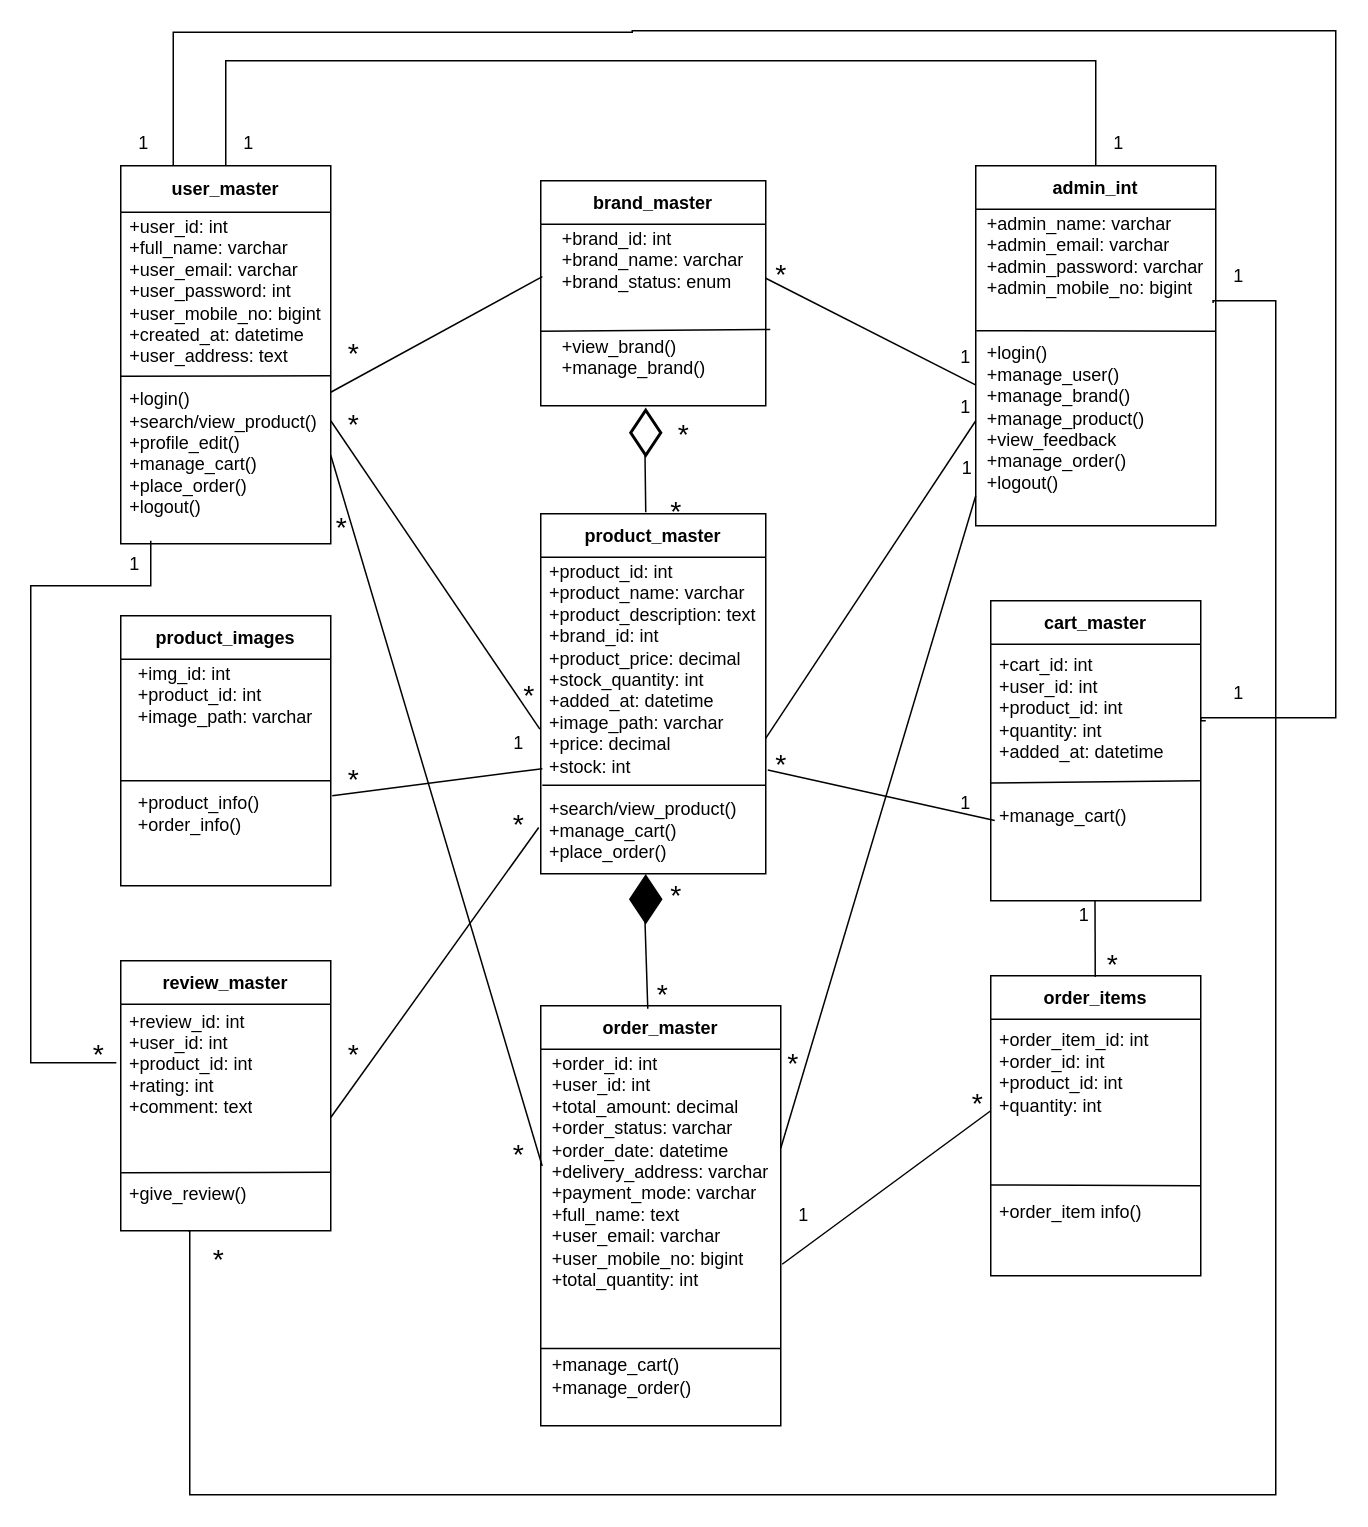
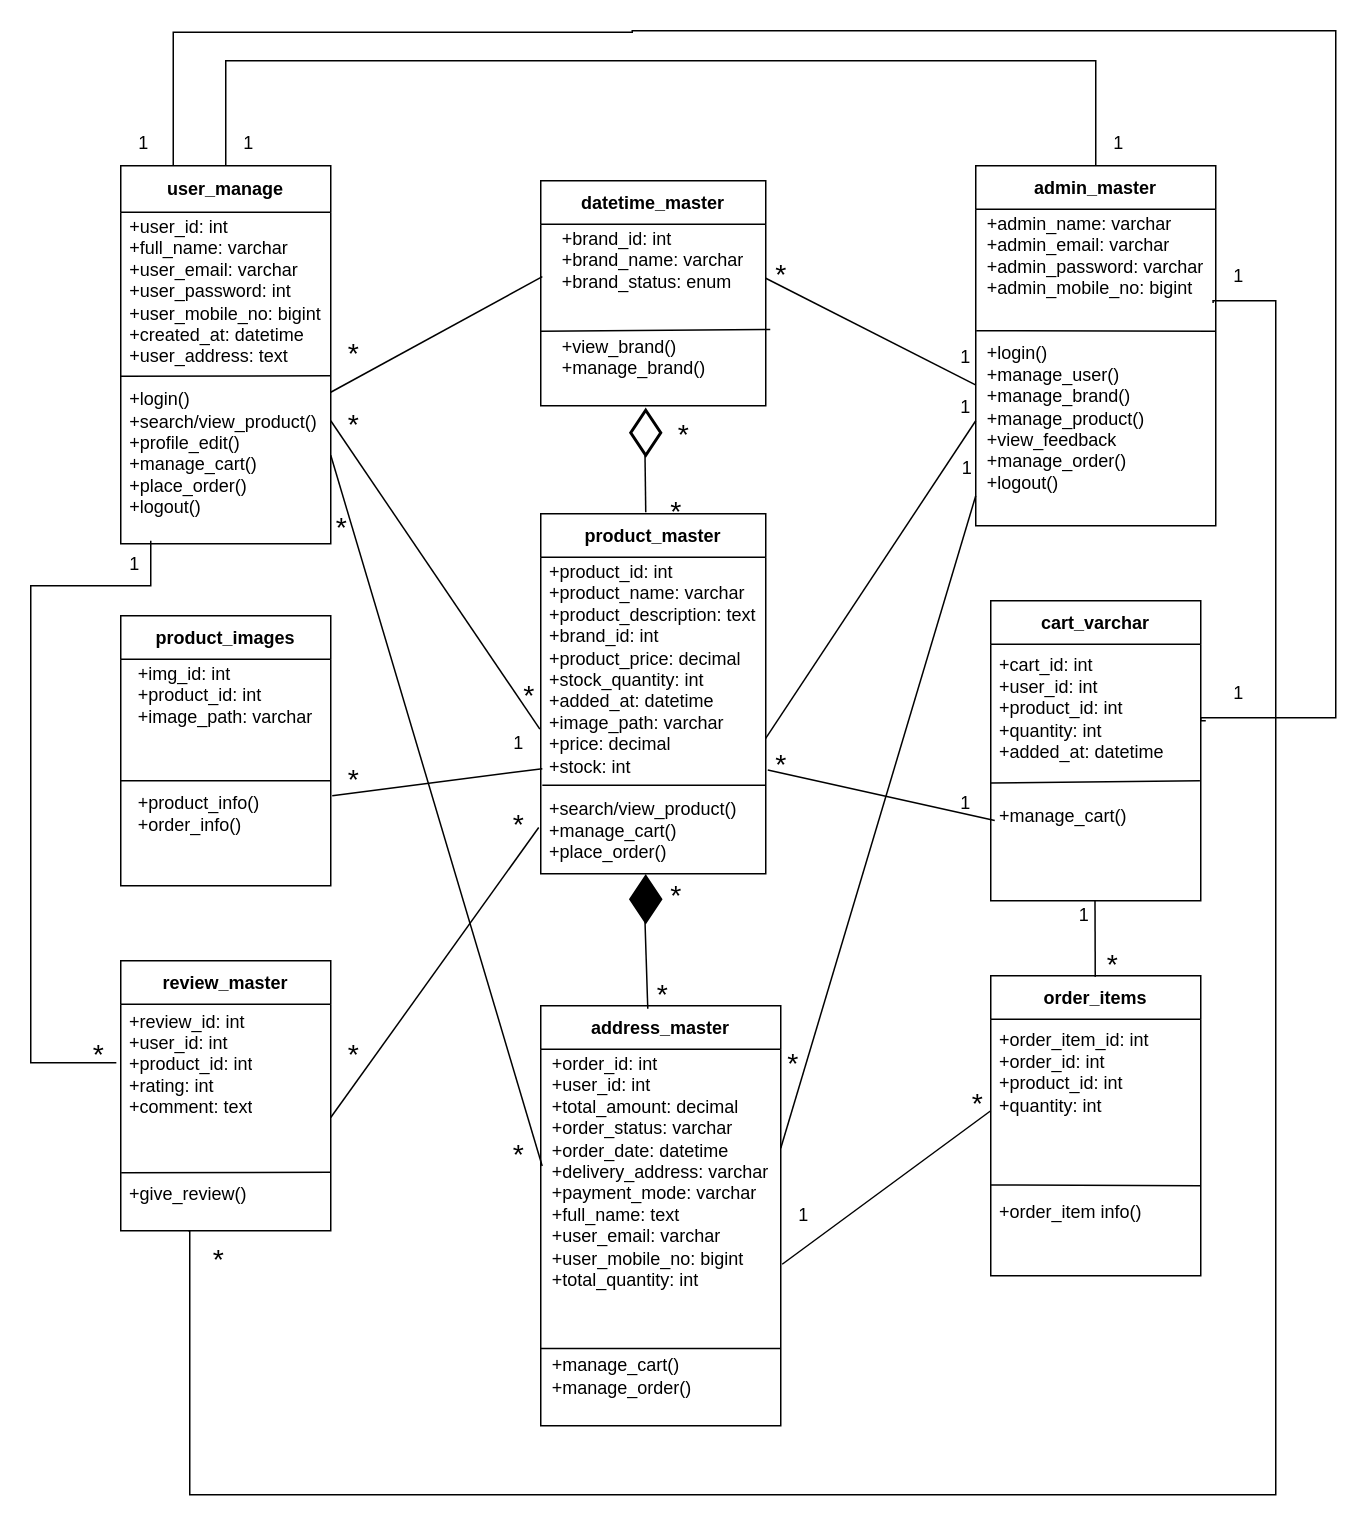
(1096, 188) -> (1096, 188)
(226, 190) -> (226, 190)
(653, 203) -> (653, 203)
(1096, 623) -> (1096, 623)
(661, 1028) -> (661, 1028)
